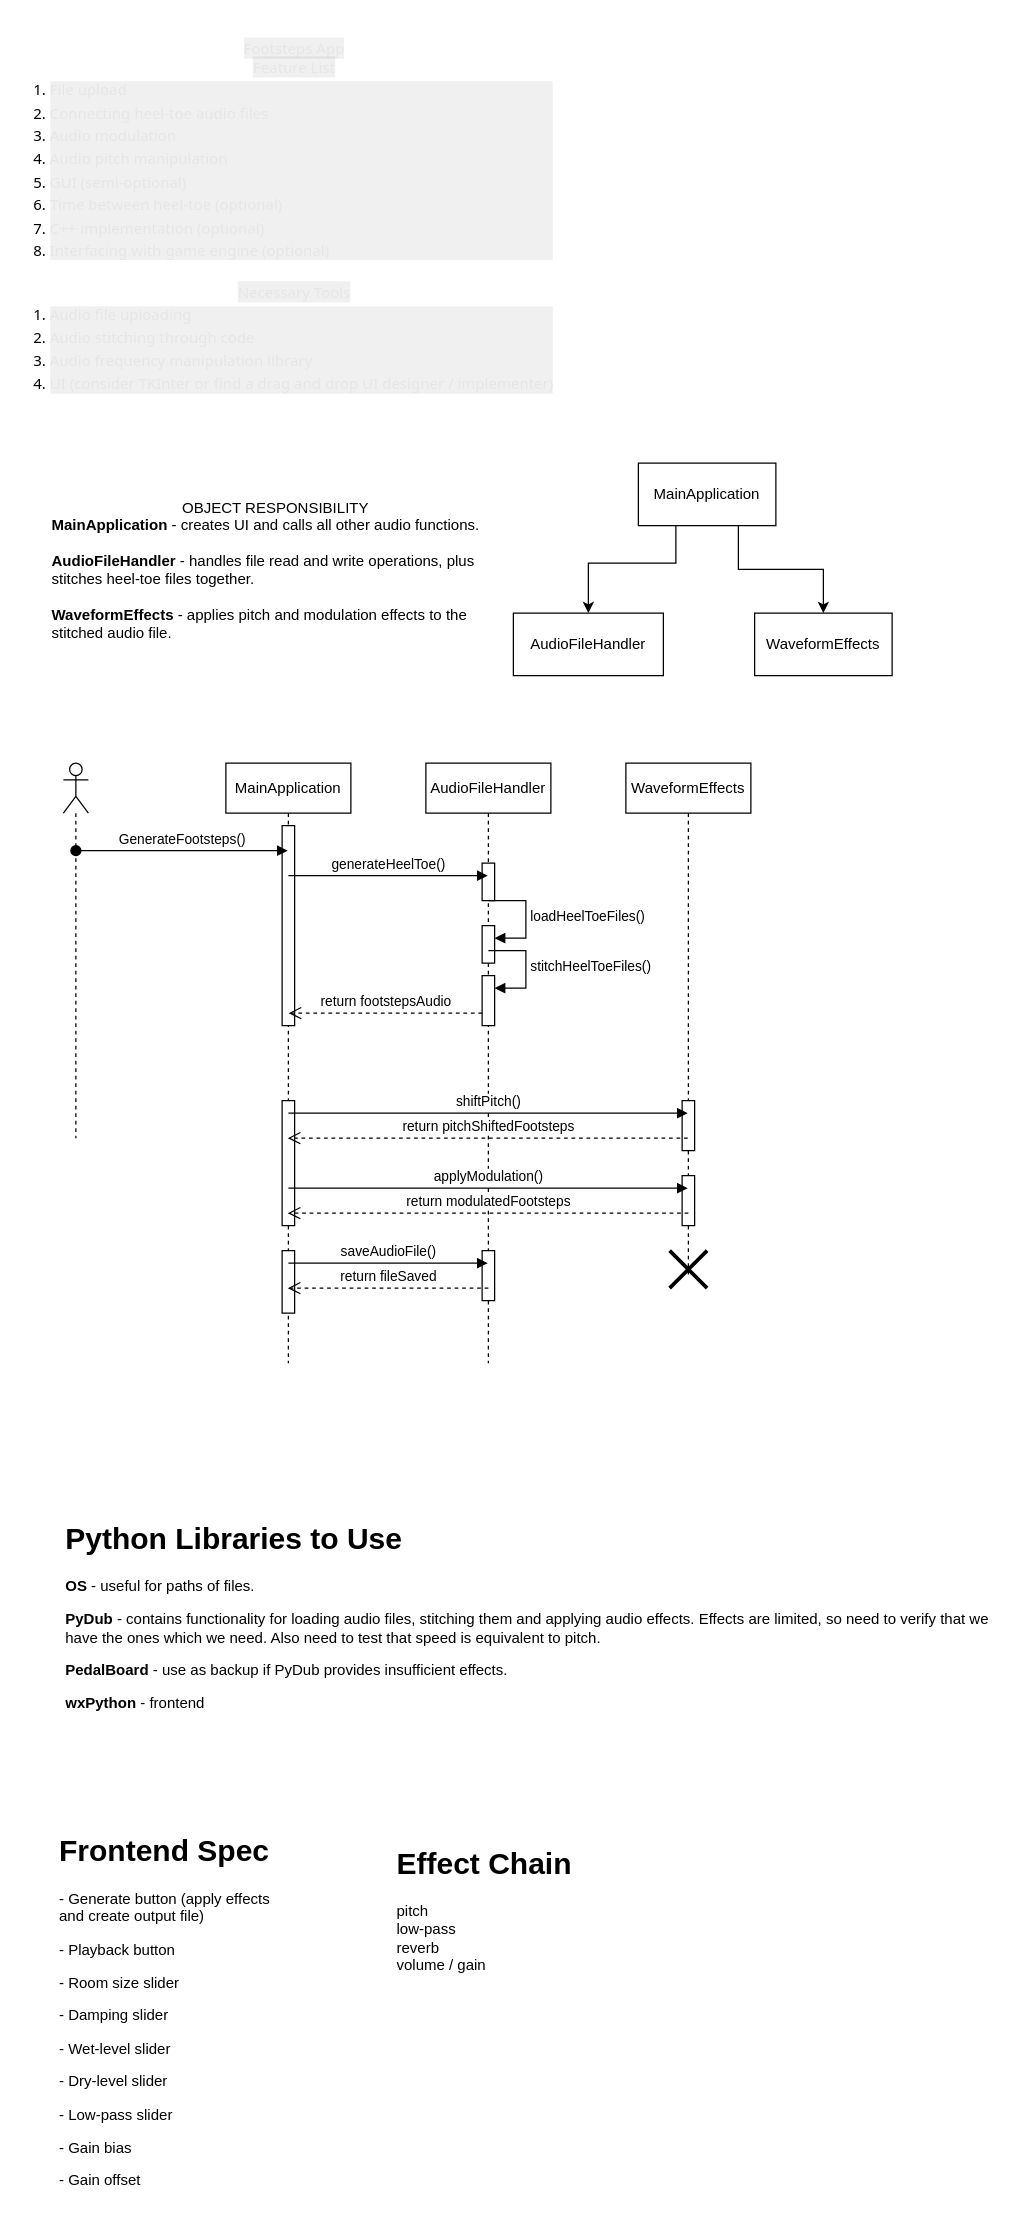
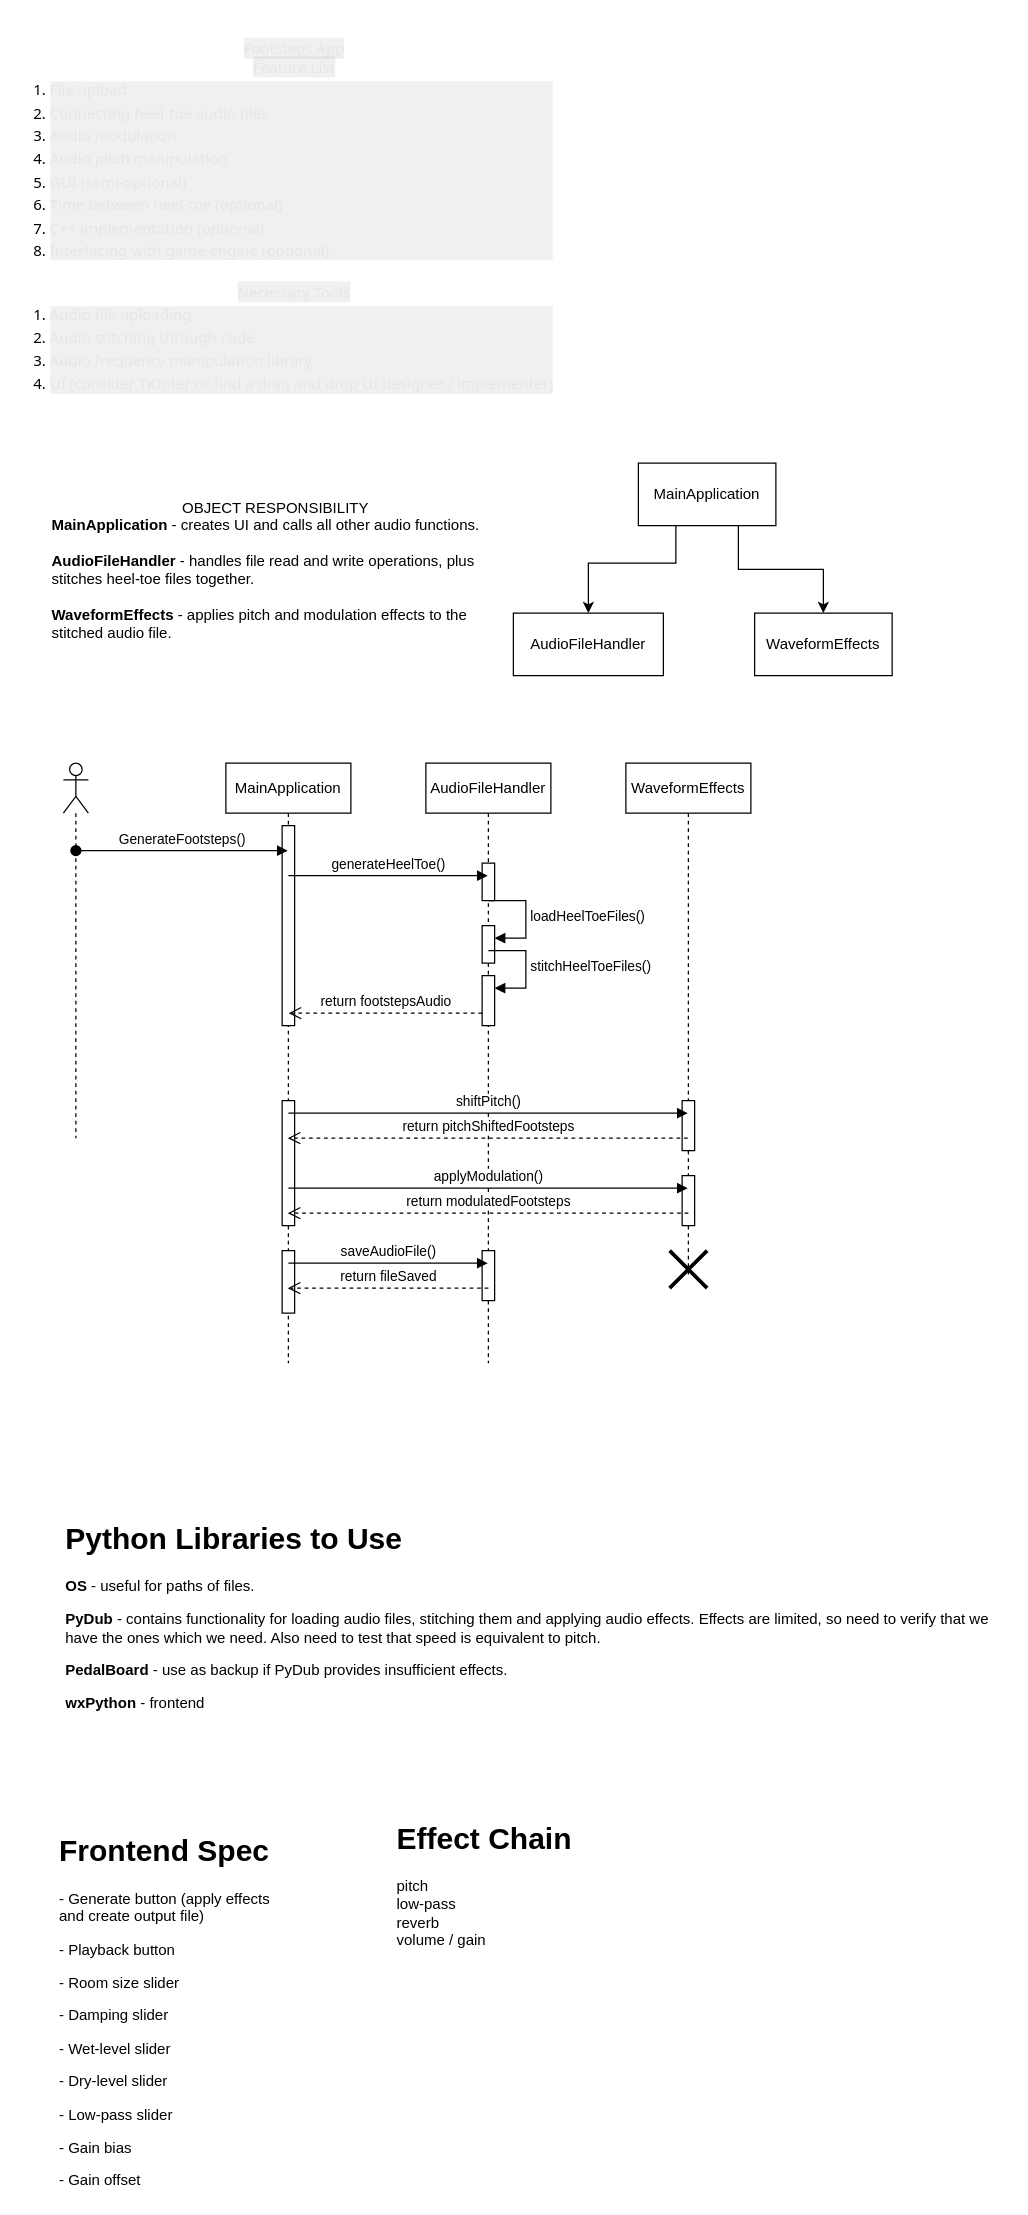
(510, 2019) -> (510, 1994)
